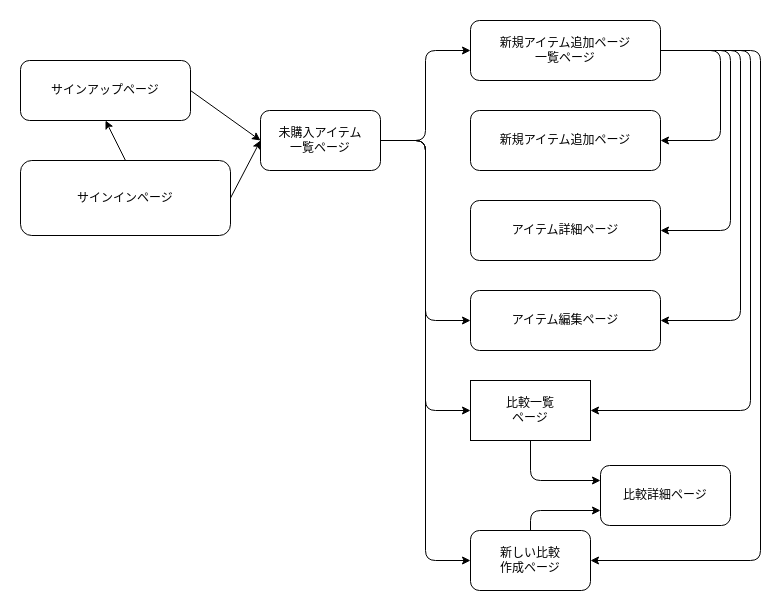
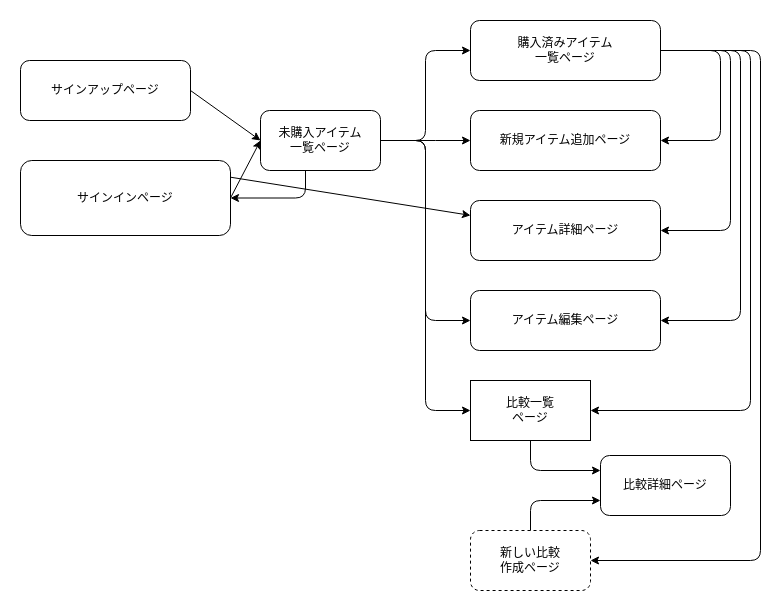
(566, 51) -> (566, 51)
none -> (443, 141)
(117, 143) -> (346, 196)
(666, 496) -> (666, 486)
(426, 498) -> (281, 198)
(531, 561) -> (531, 561)
